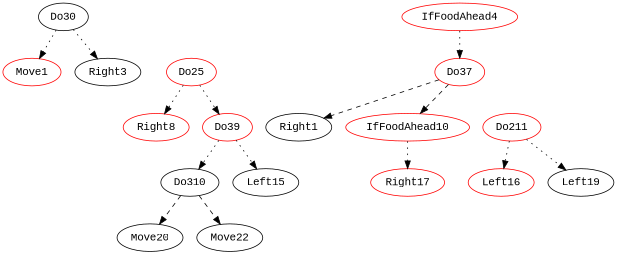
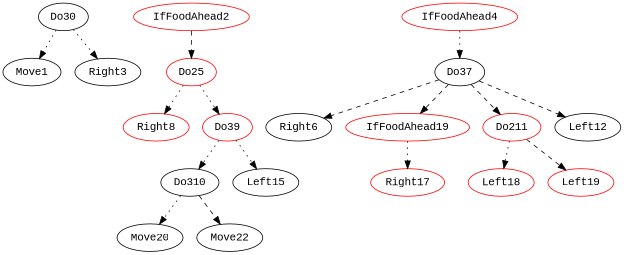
none -> (191, 17)
(32, 72) -> (32, 72)
(460, 72) -> (460, 72)
none -> (483, 97)
(299, 127) -> (299, 127)
(408, 127) -> (408, 127)
none -> (588, 127)
(543, 152) -> (543, 152)
(501, 182) -> (501, 182)
(581, 182) -> (581, 182)
(172, 207) -> (172, 207)
